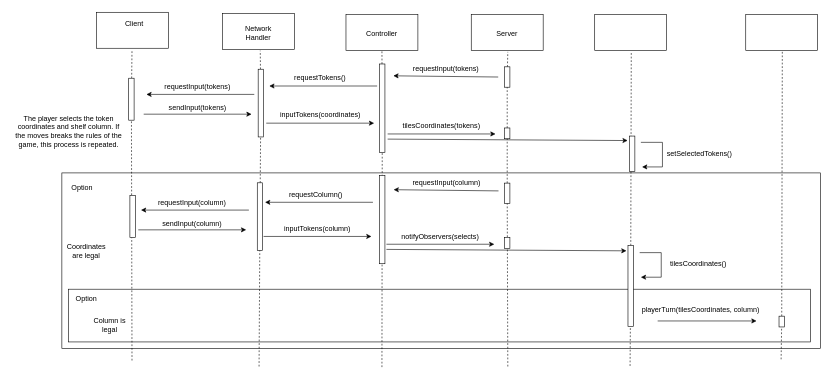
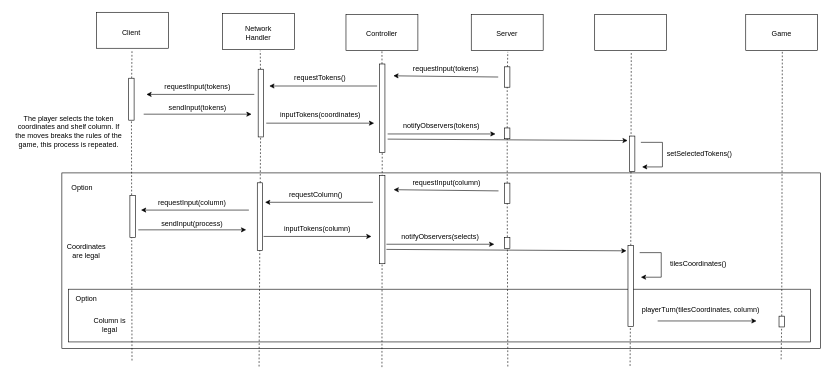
(134, 24) -> (131, 33)
none -> (782, 34)
(442, 126) -> (442, 126)
(192, 224) -> (192, 224)
